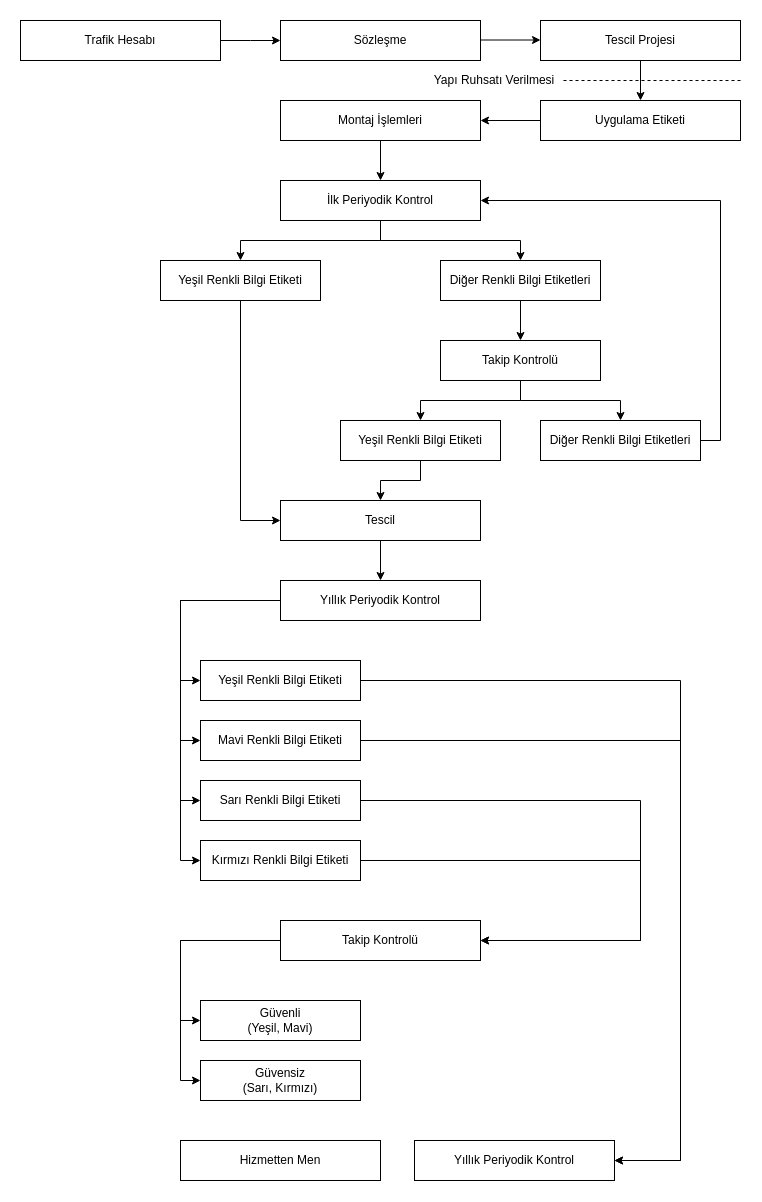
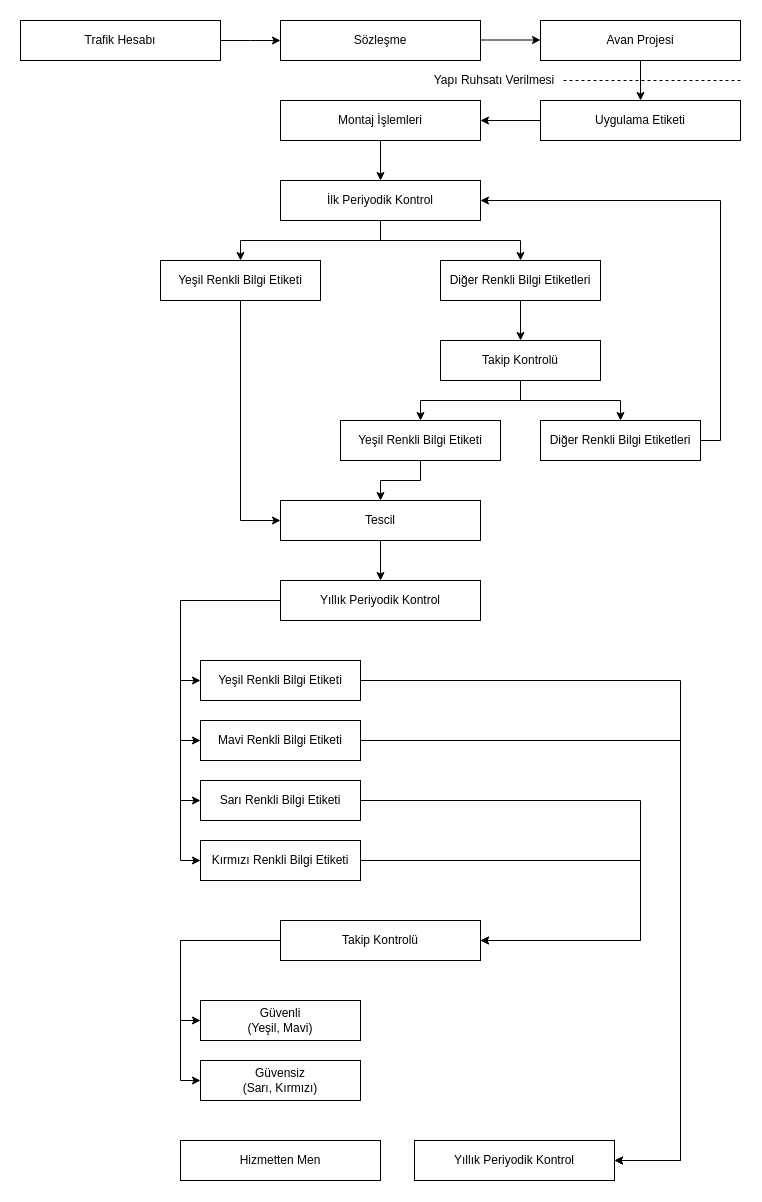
(641, 41) -> (641, 41)
